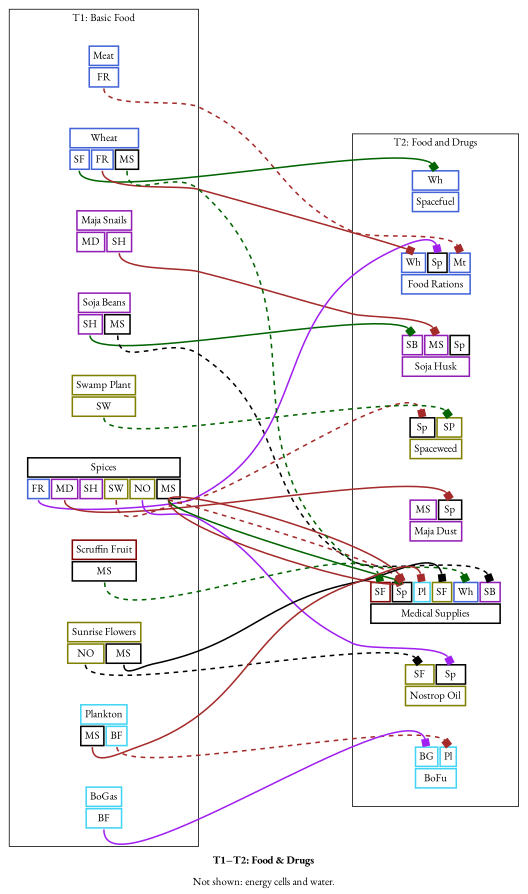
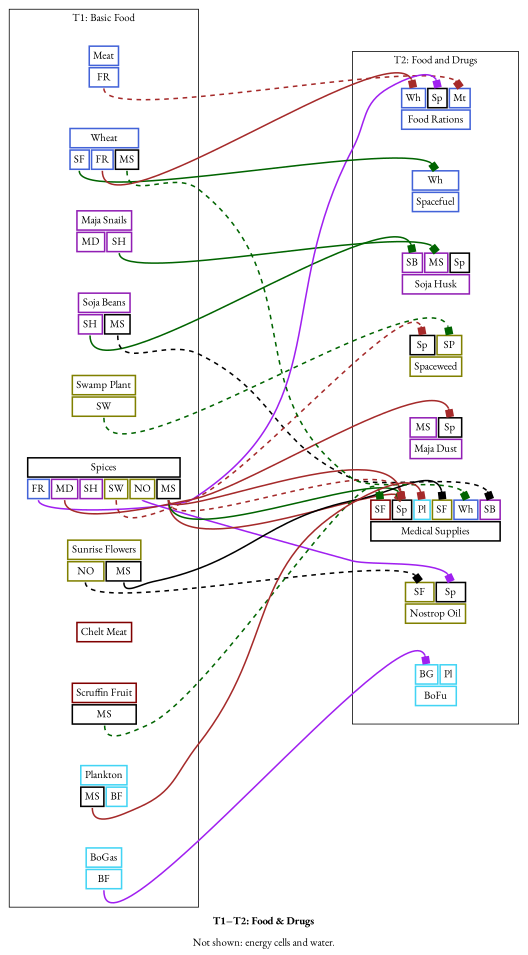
(274, 292) -> (274, 253)
none -> (104, 632)
(279, 747) -> none
